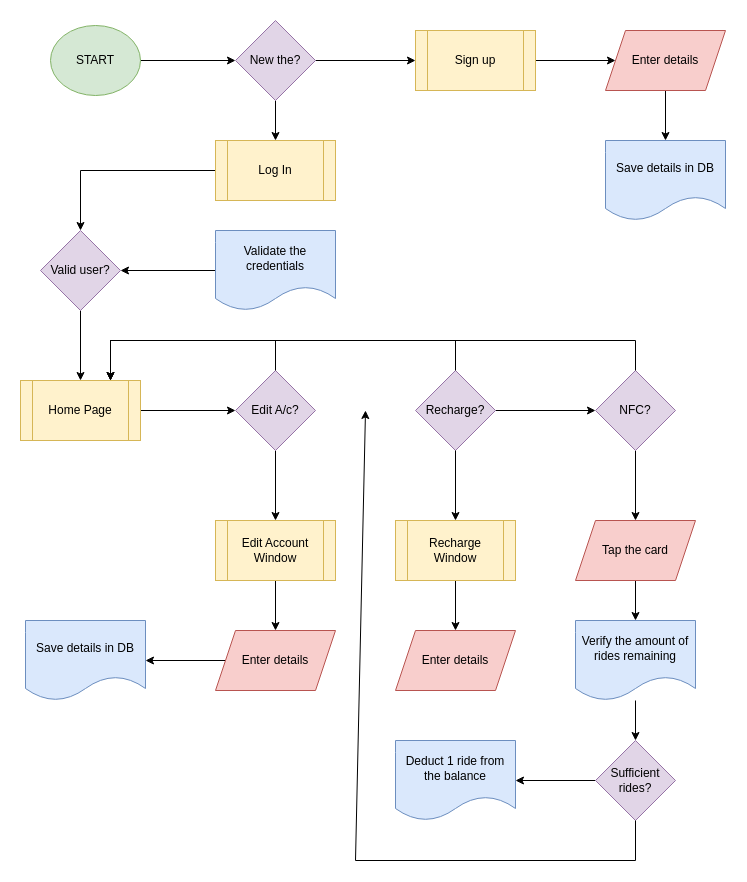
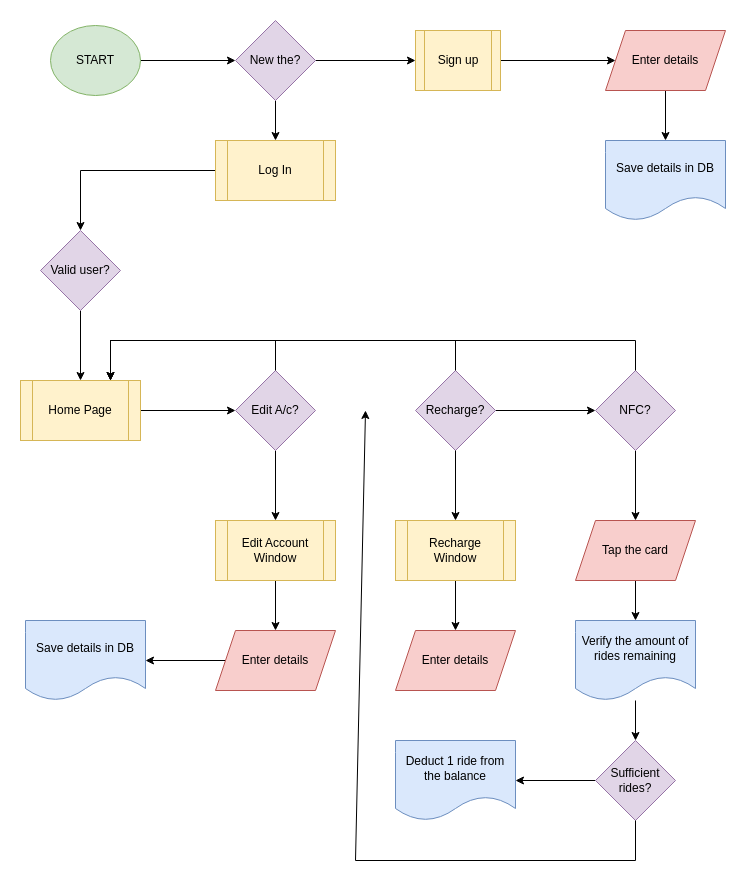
(476, 61) -> (458, 61)
(171, 271) -> none
(276, 271) -> none
